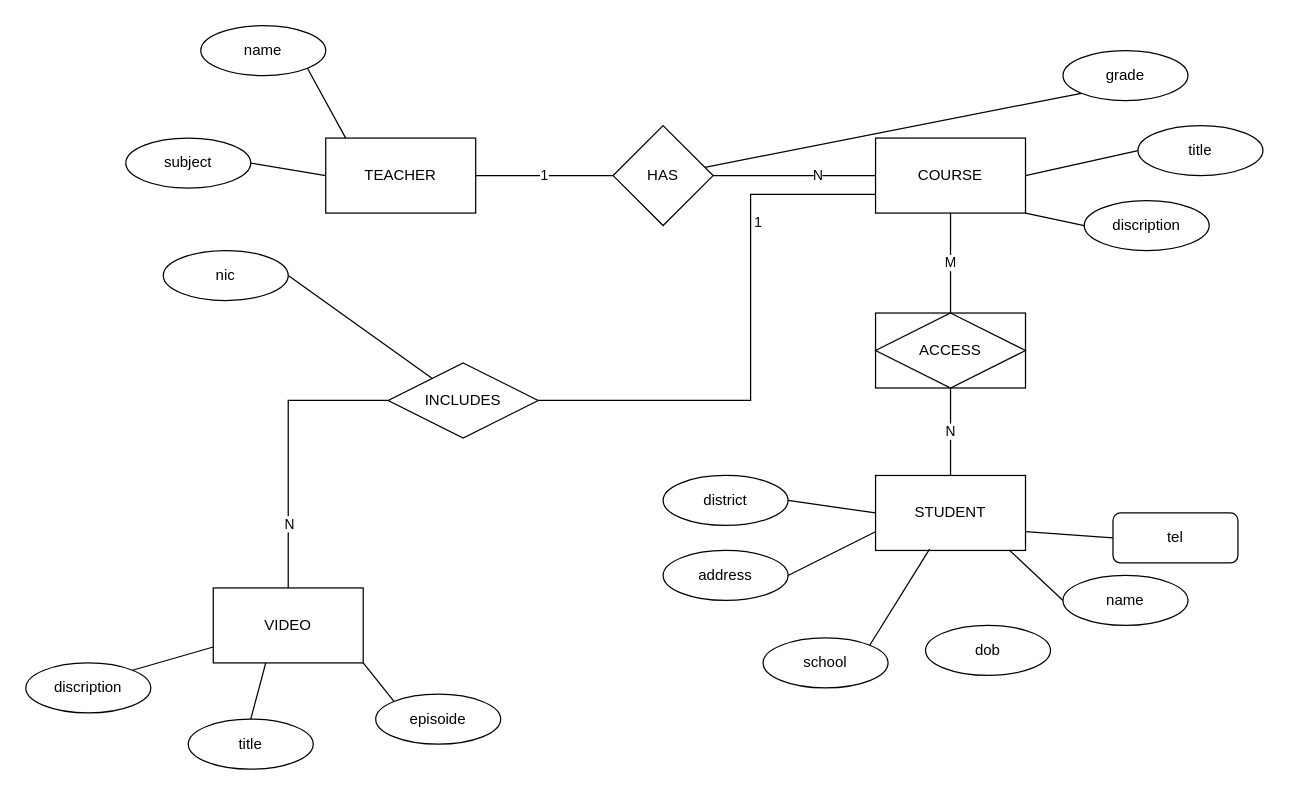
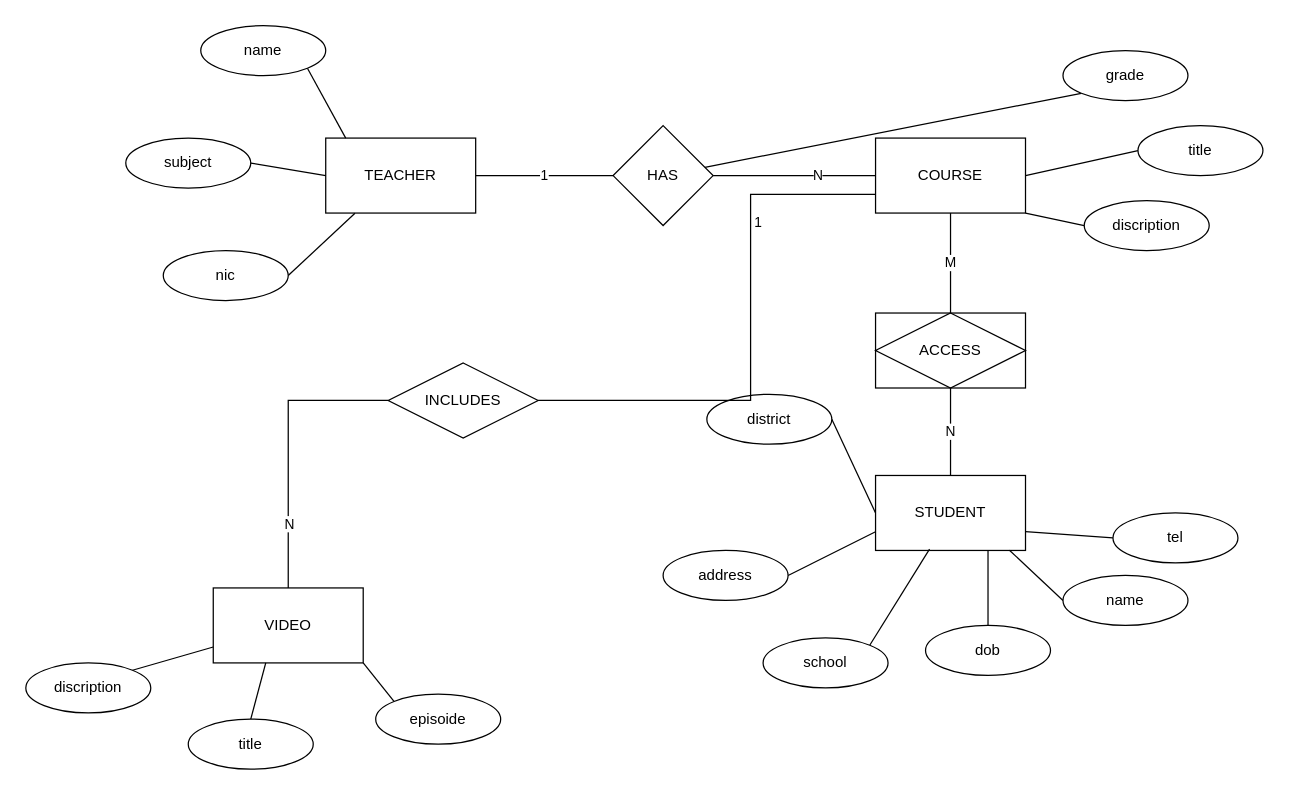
(360, 327) -> (321, 245)
(726, 501) -> (769, 419)
(1176, 538) -> (1176, 538)
none -> (988, 589)
